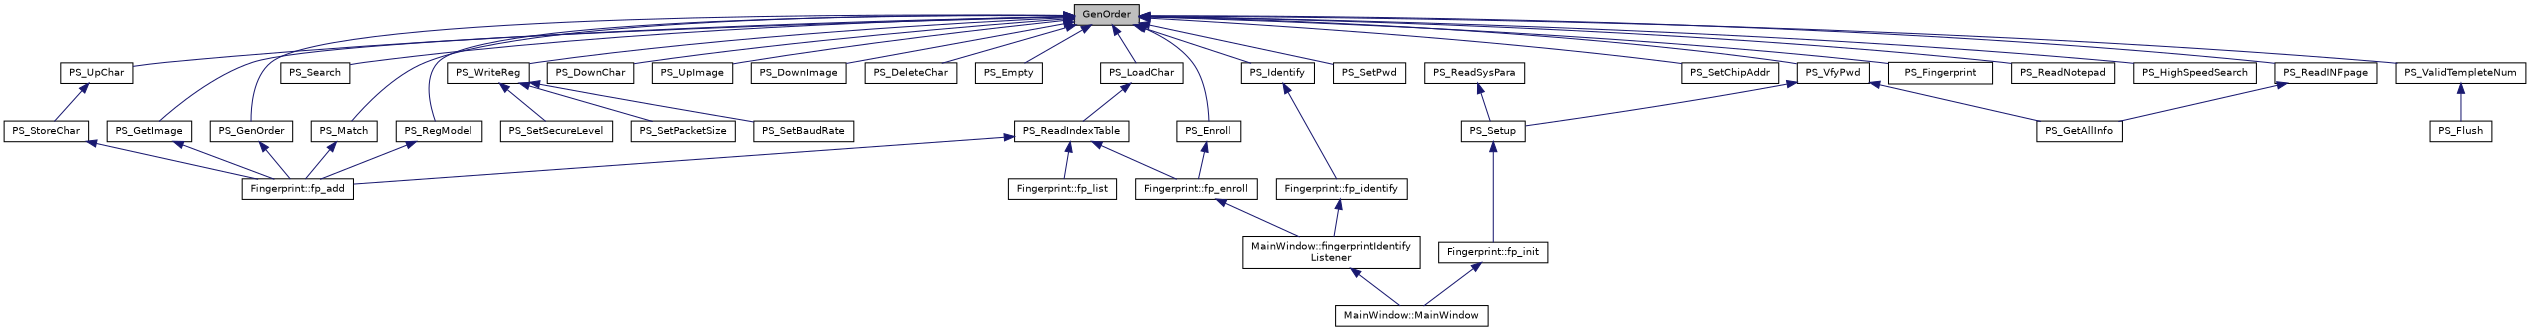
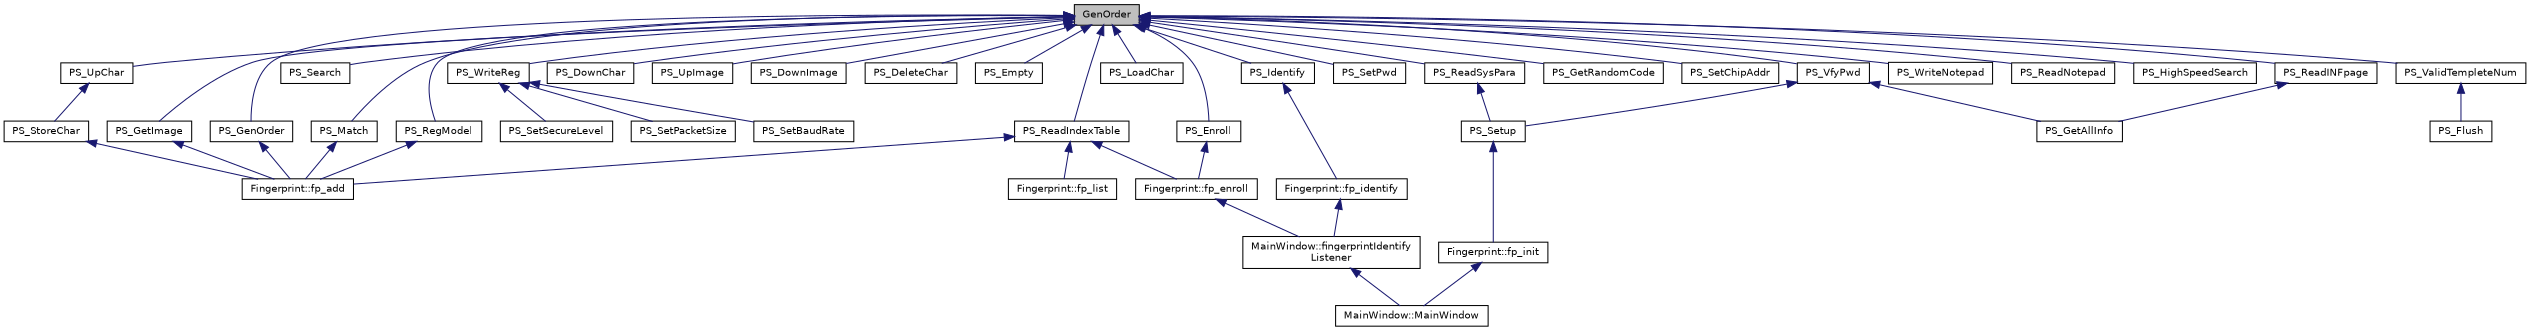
none -> (1287, 43)
none -> (1604, 73)
(1941, 73) -> (1941, 73)
(1103, 105) -> (1087, 78)
